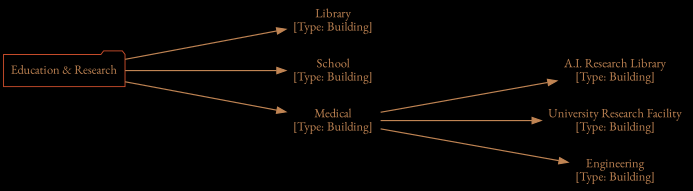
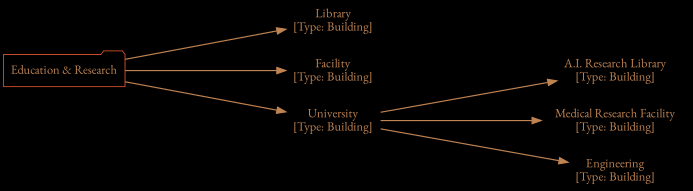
(333, 71) -> (333, 71)
(333, 121) -> (333, 121)
(615, 121) -> (615, 121)
